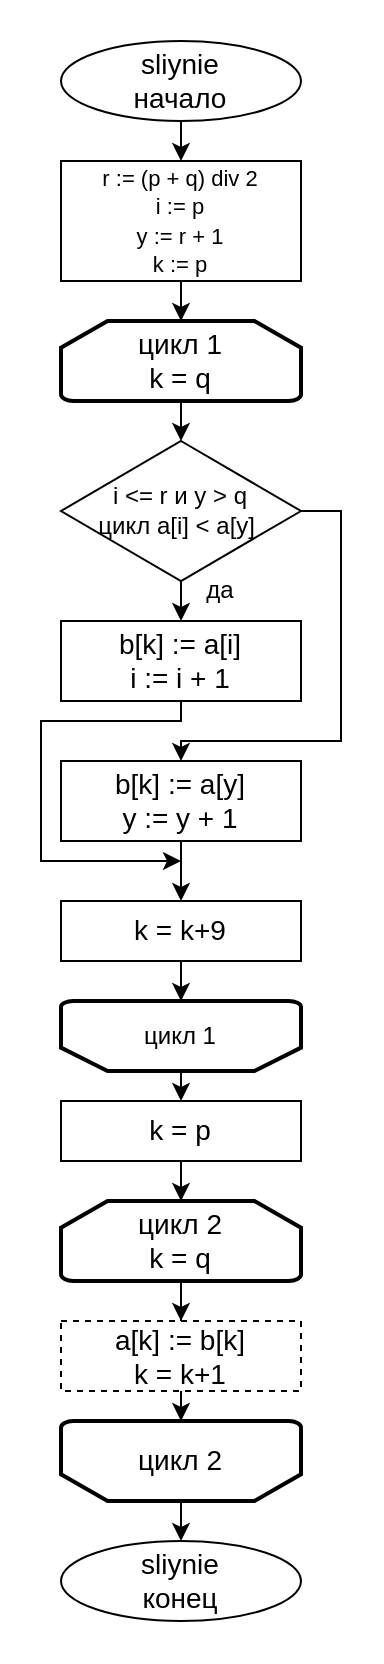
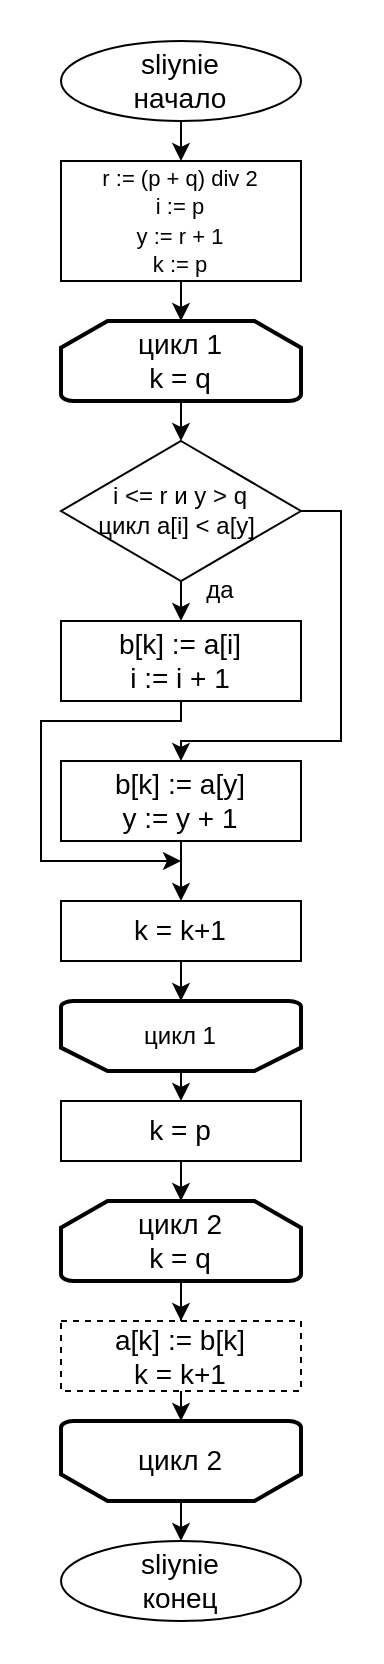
(181, 931) -> (181, 931)
